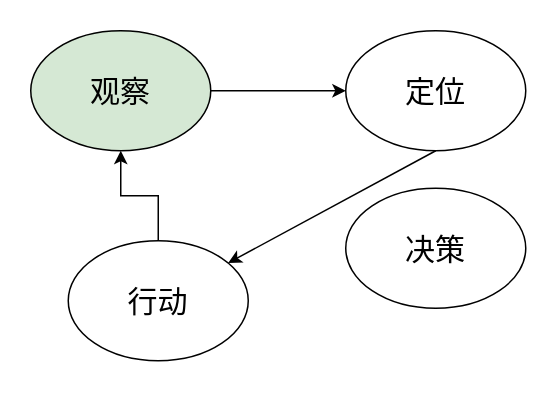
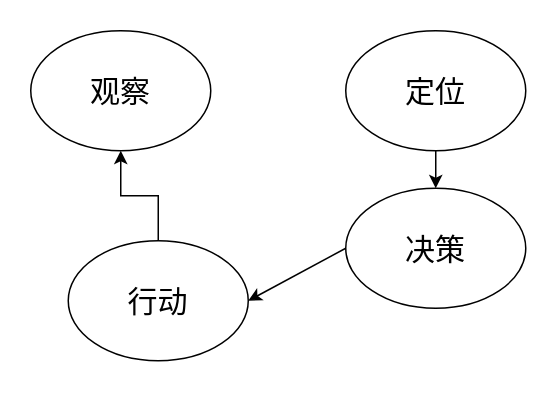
(121, 91) -> (121, 91)
(273, 91) -> none
(336, 205) -> (436, 164)
none -> (302, 272)
